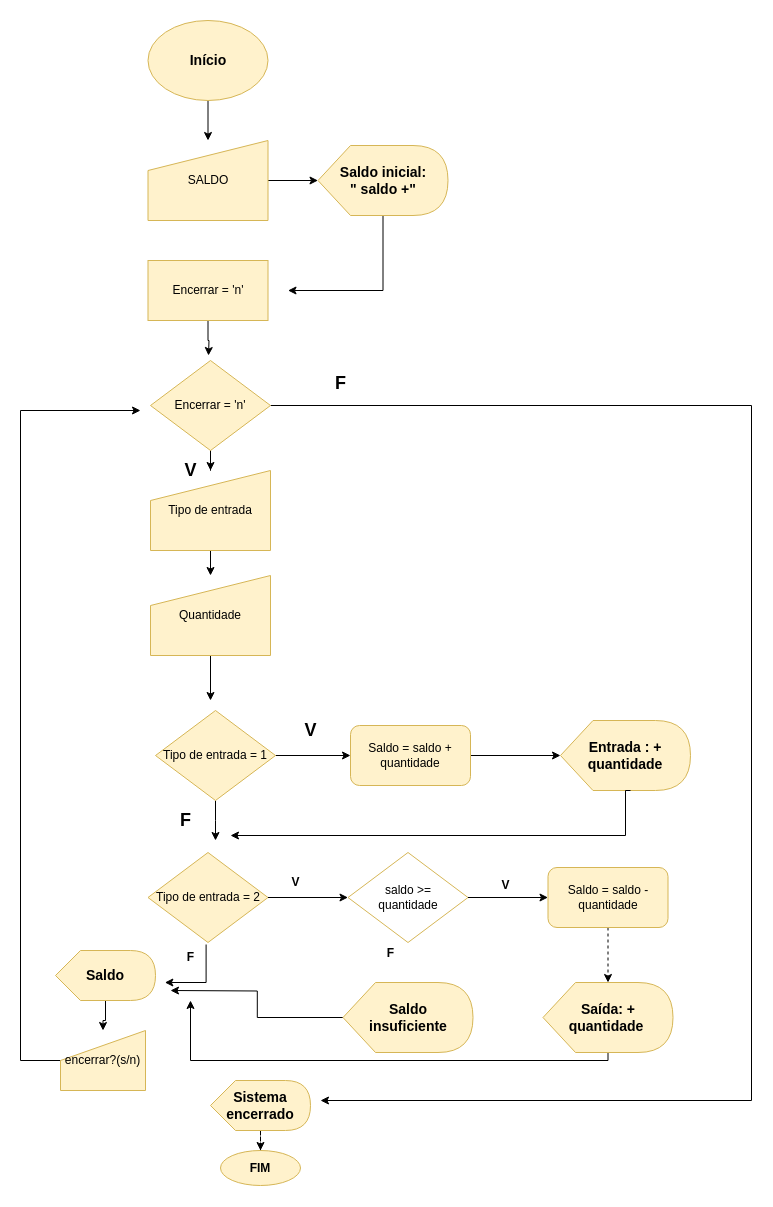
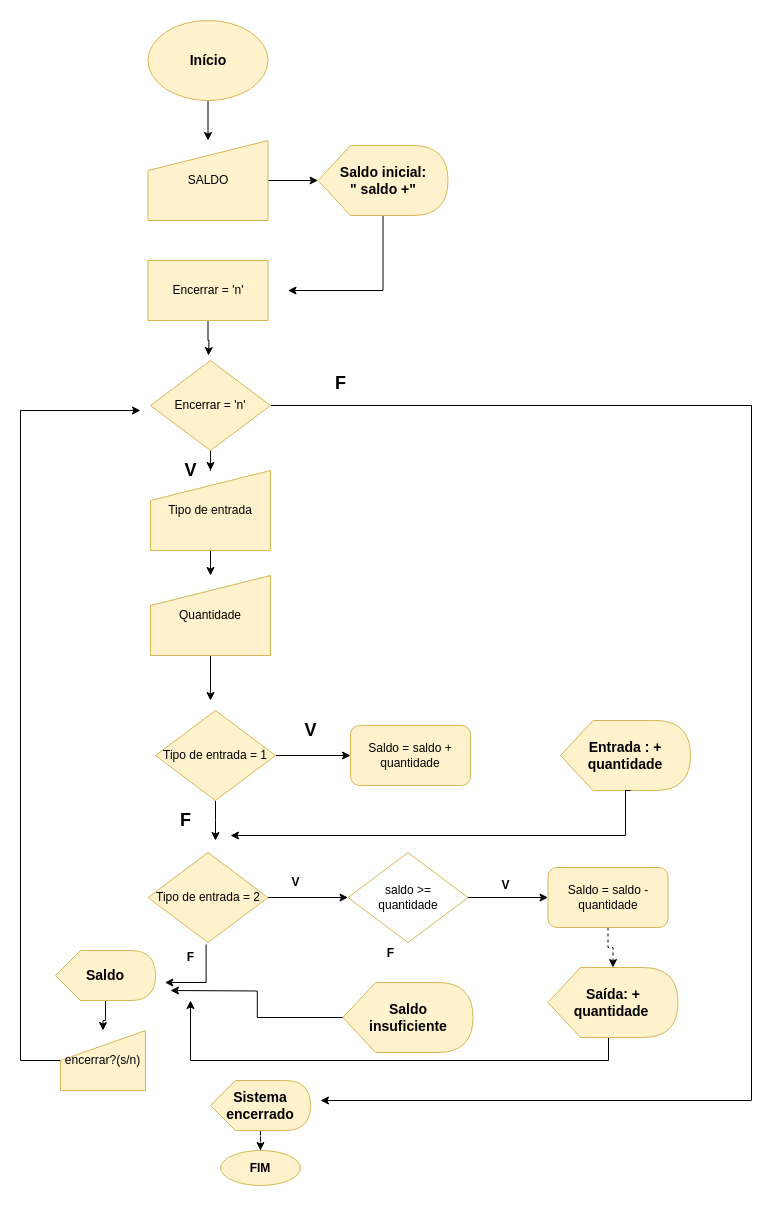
(512, 756) -> none
(608, 1018) -> (613, 1003)
